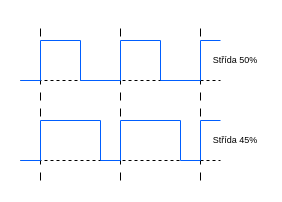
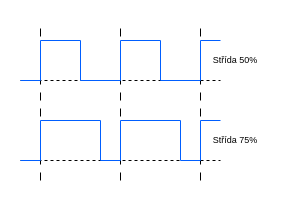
(236, 141) -> (236, 141)
